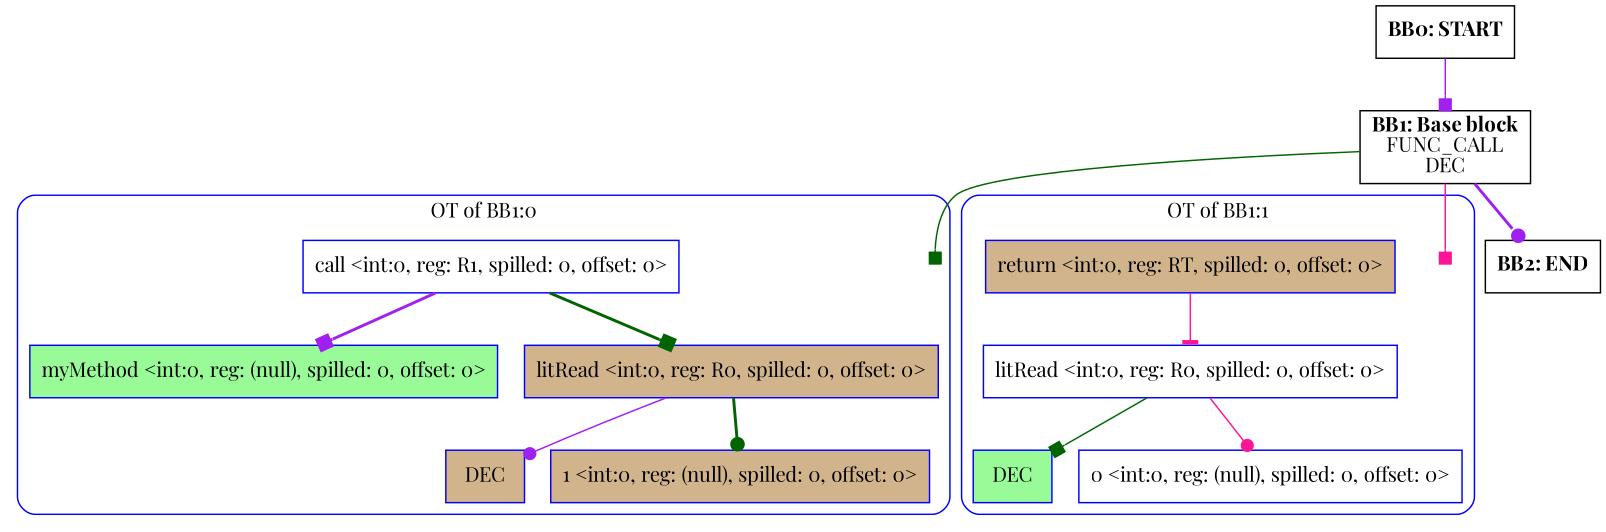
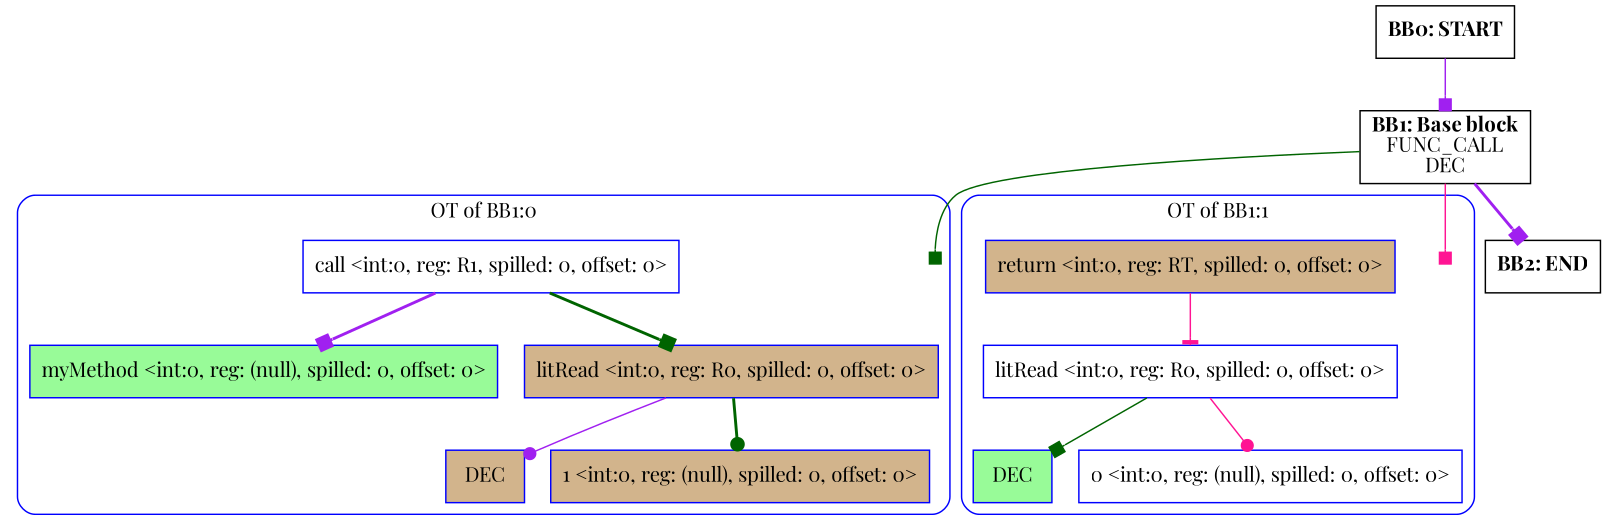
(1493, 206) -> (1493, 206)
